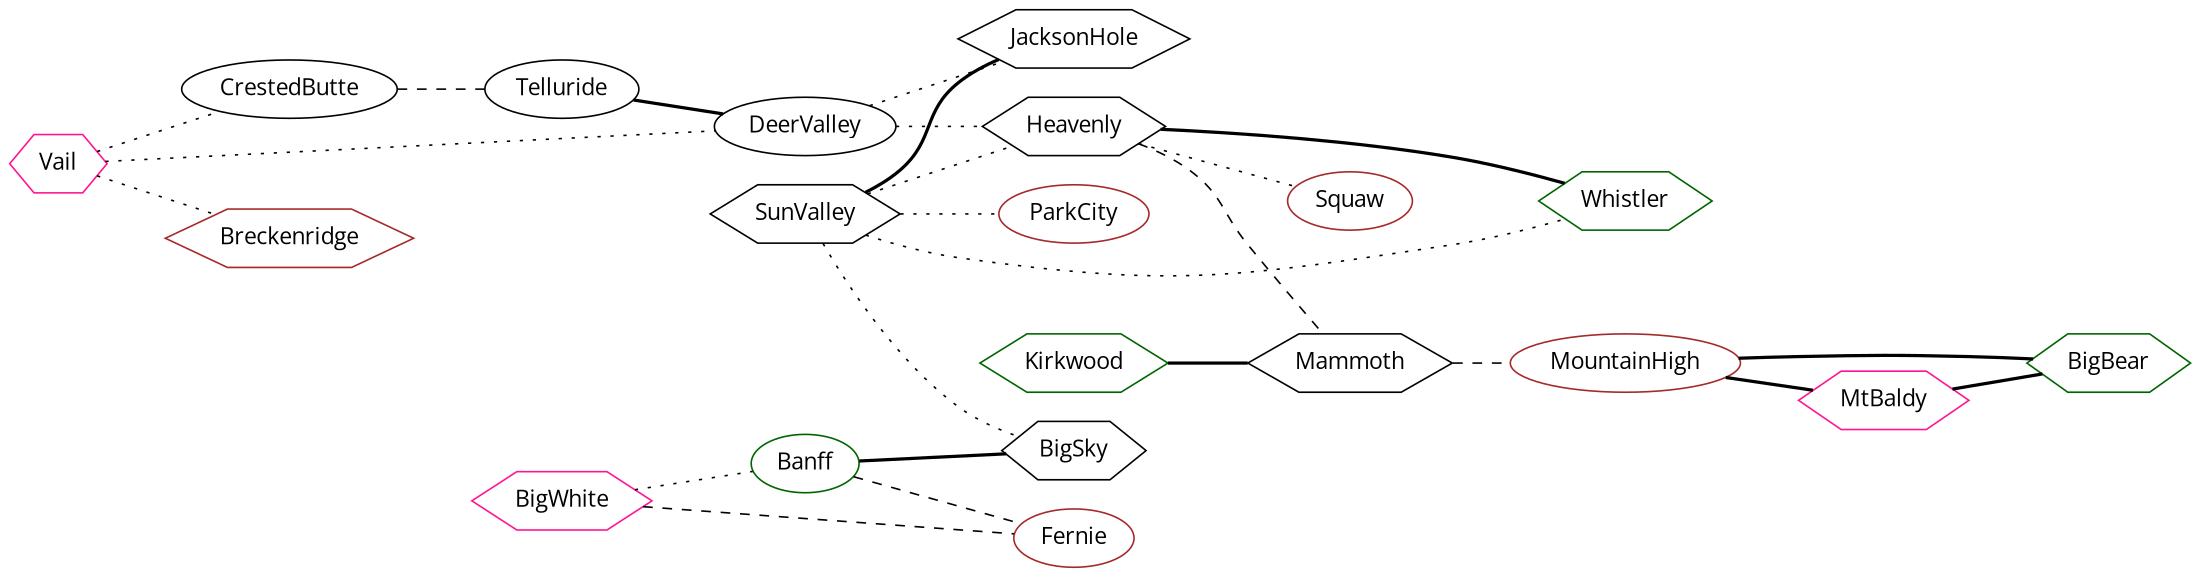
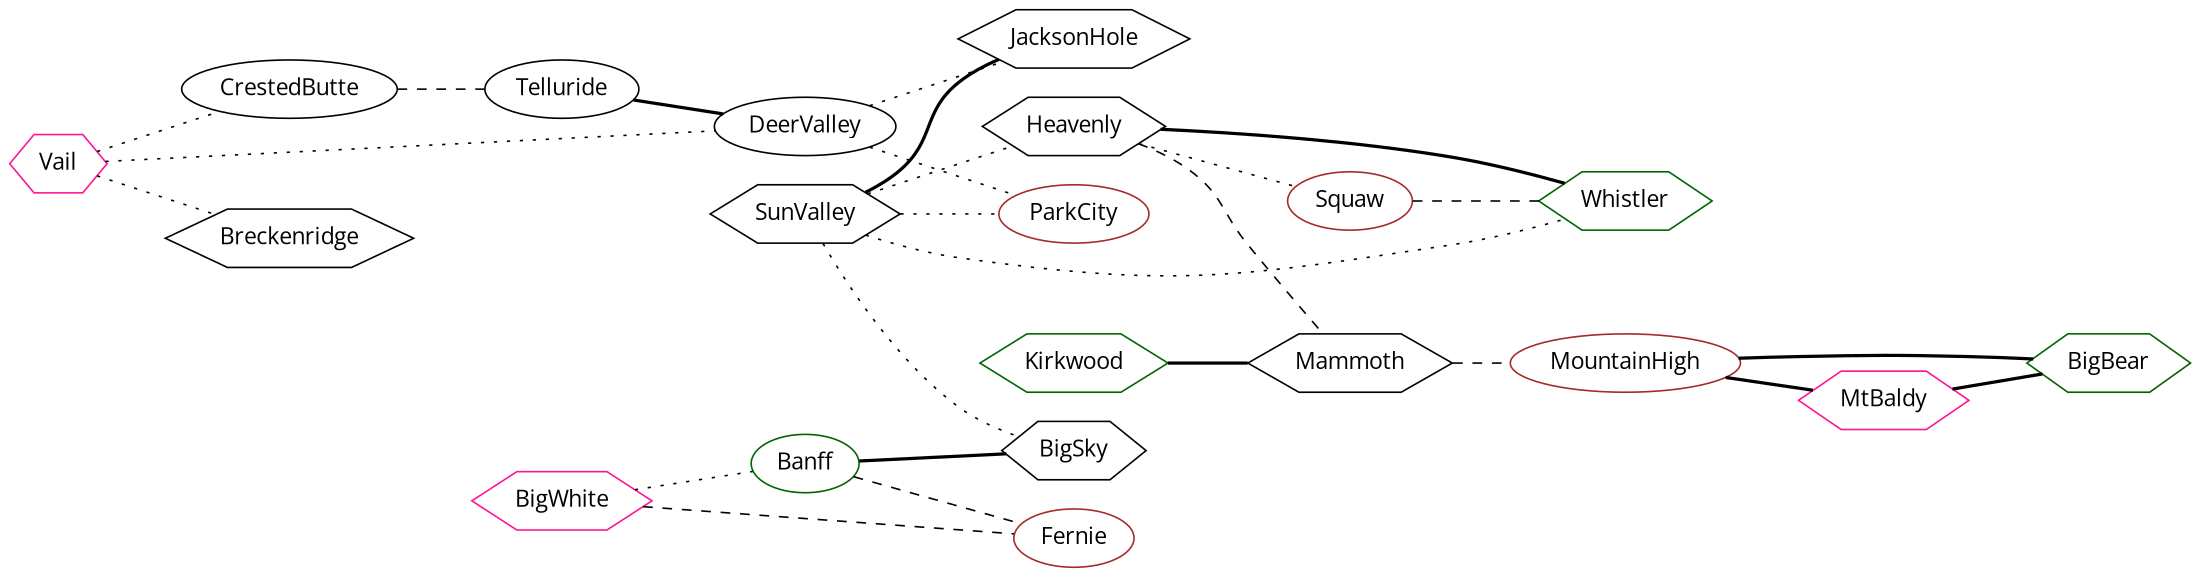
(939, 126) -> (957, 176)
none -> (1476, 201)
(289, 238) -> (289, 238)
